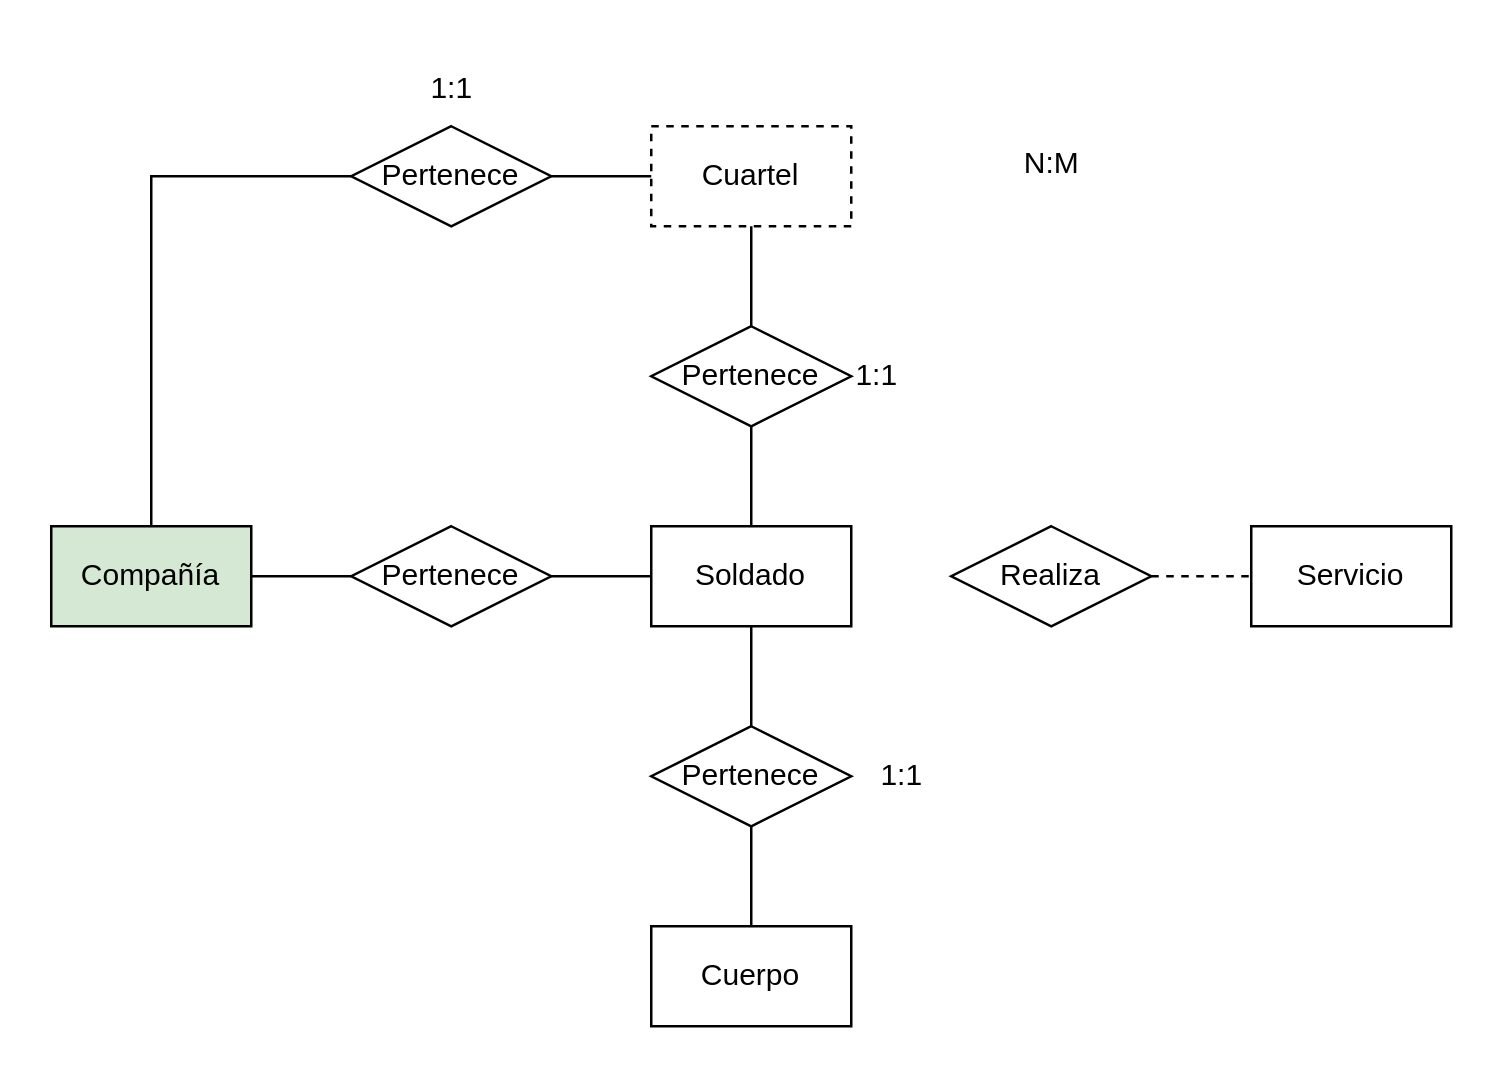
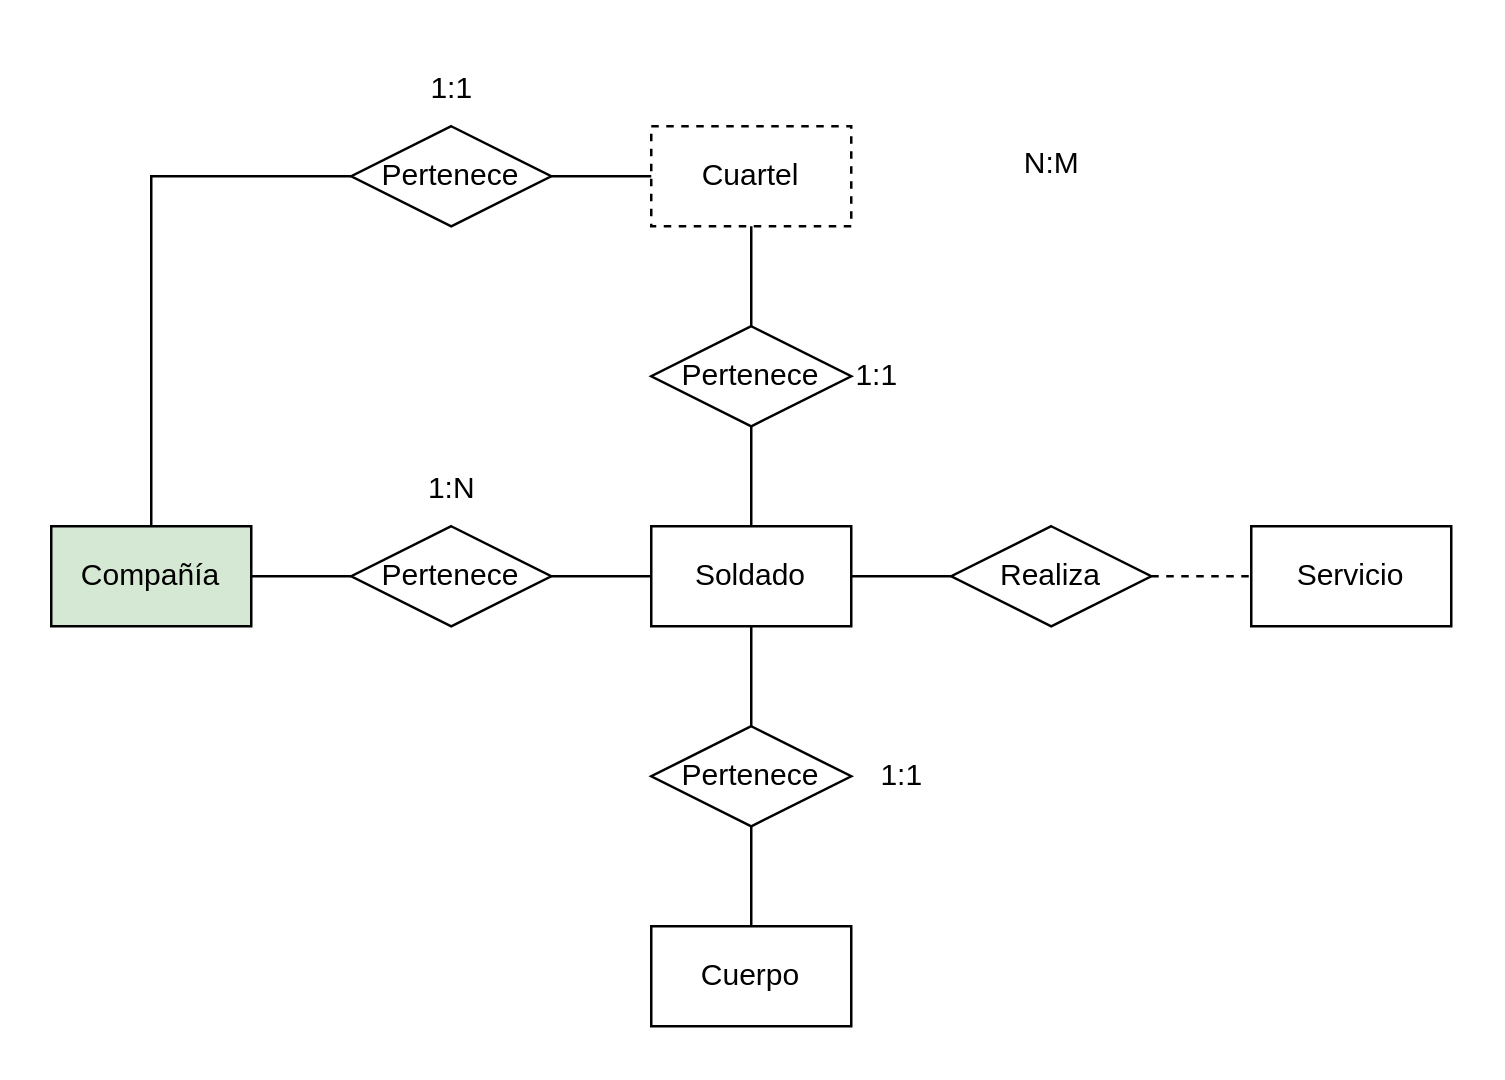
none -> (451, 489)
none -> (901, 576)
